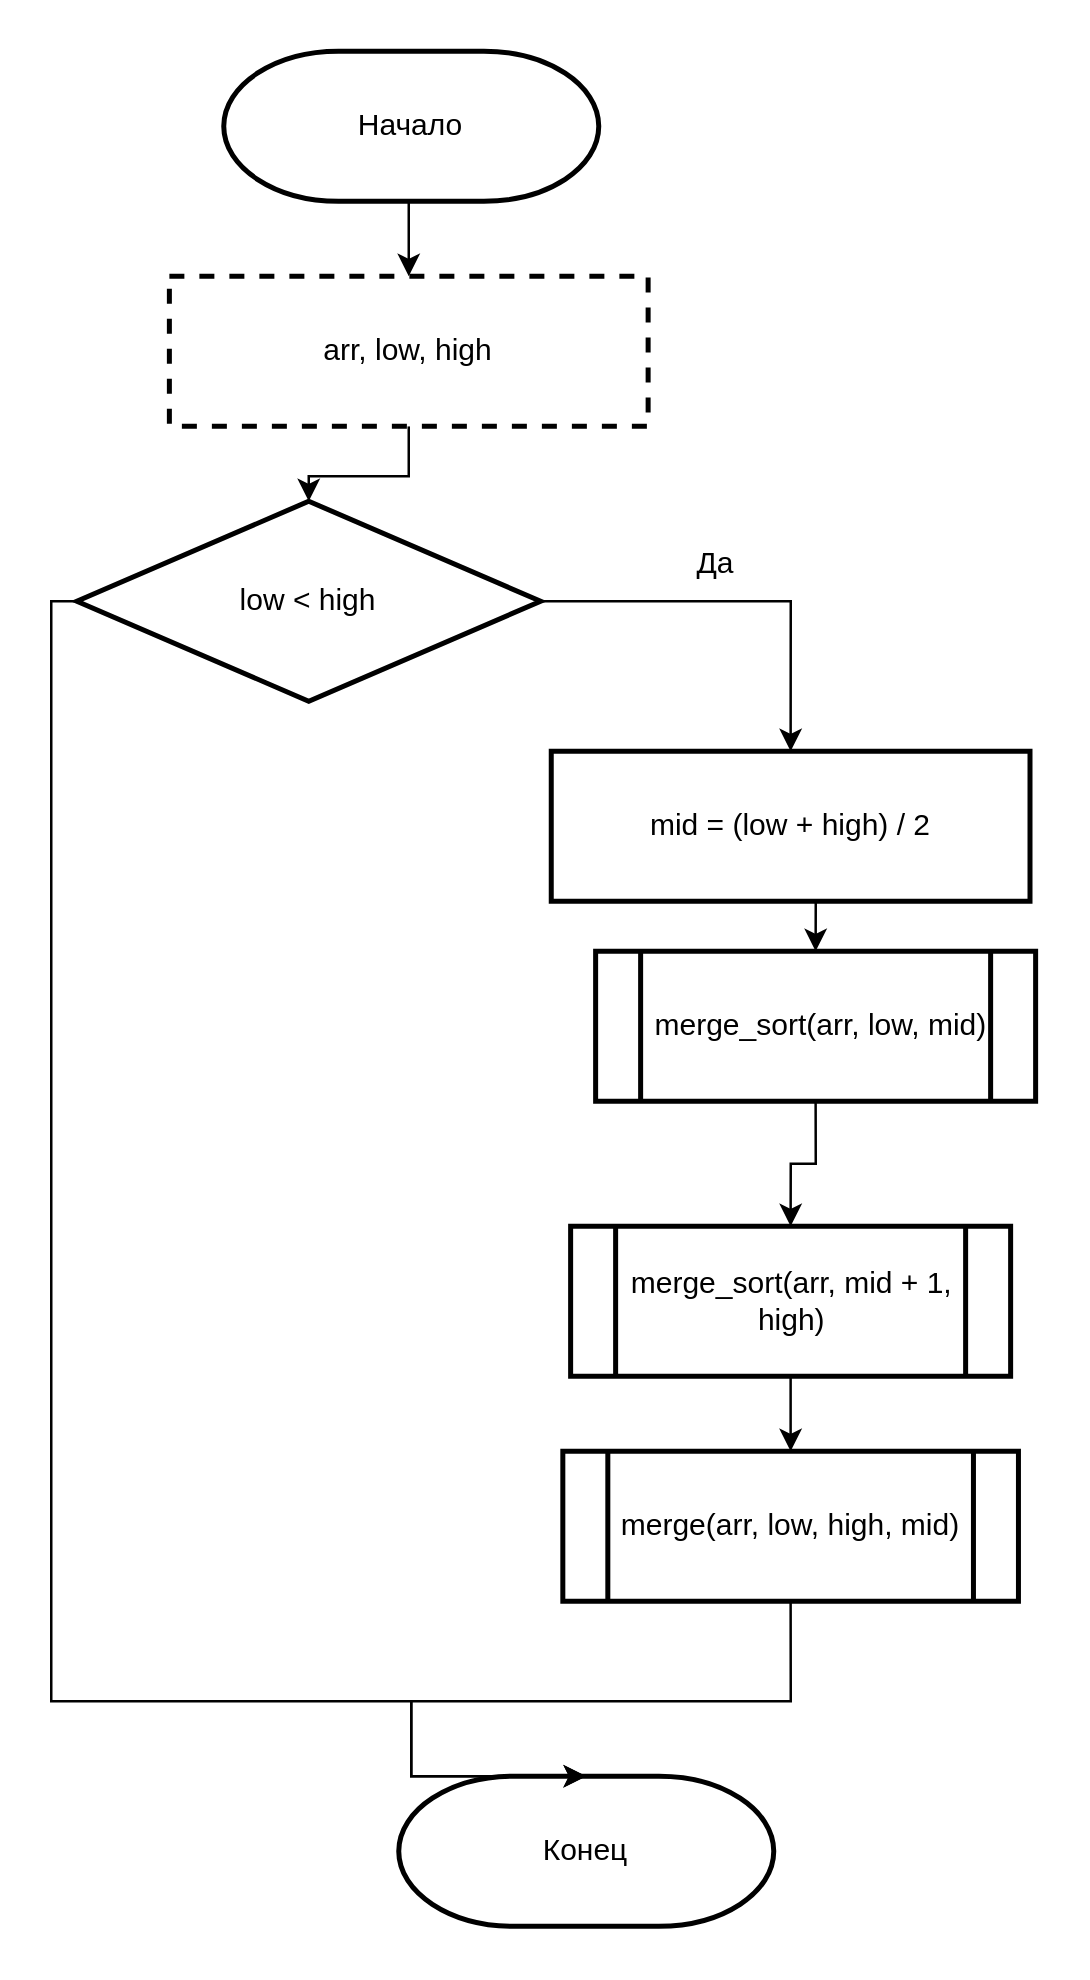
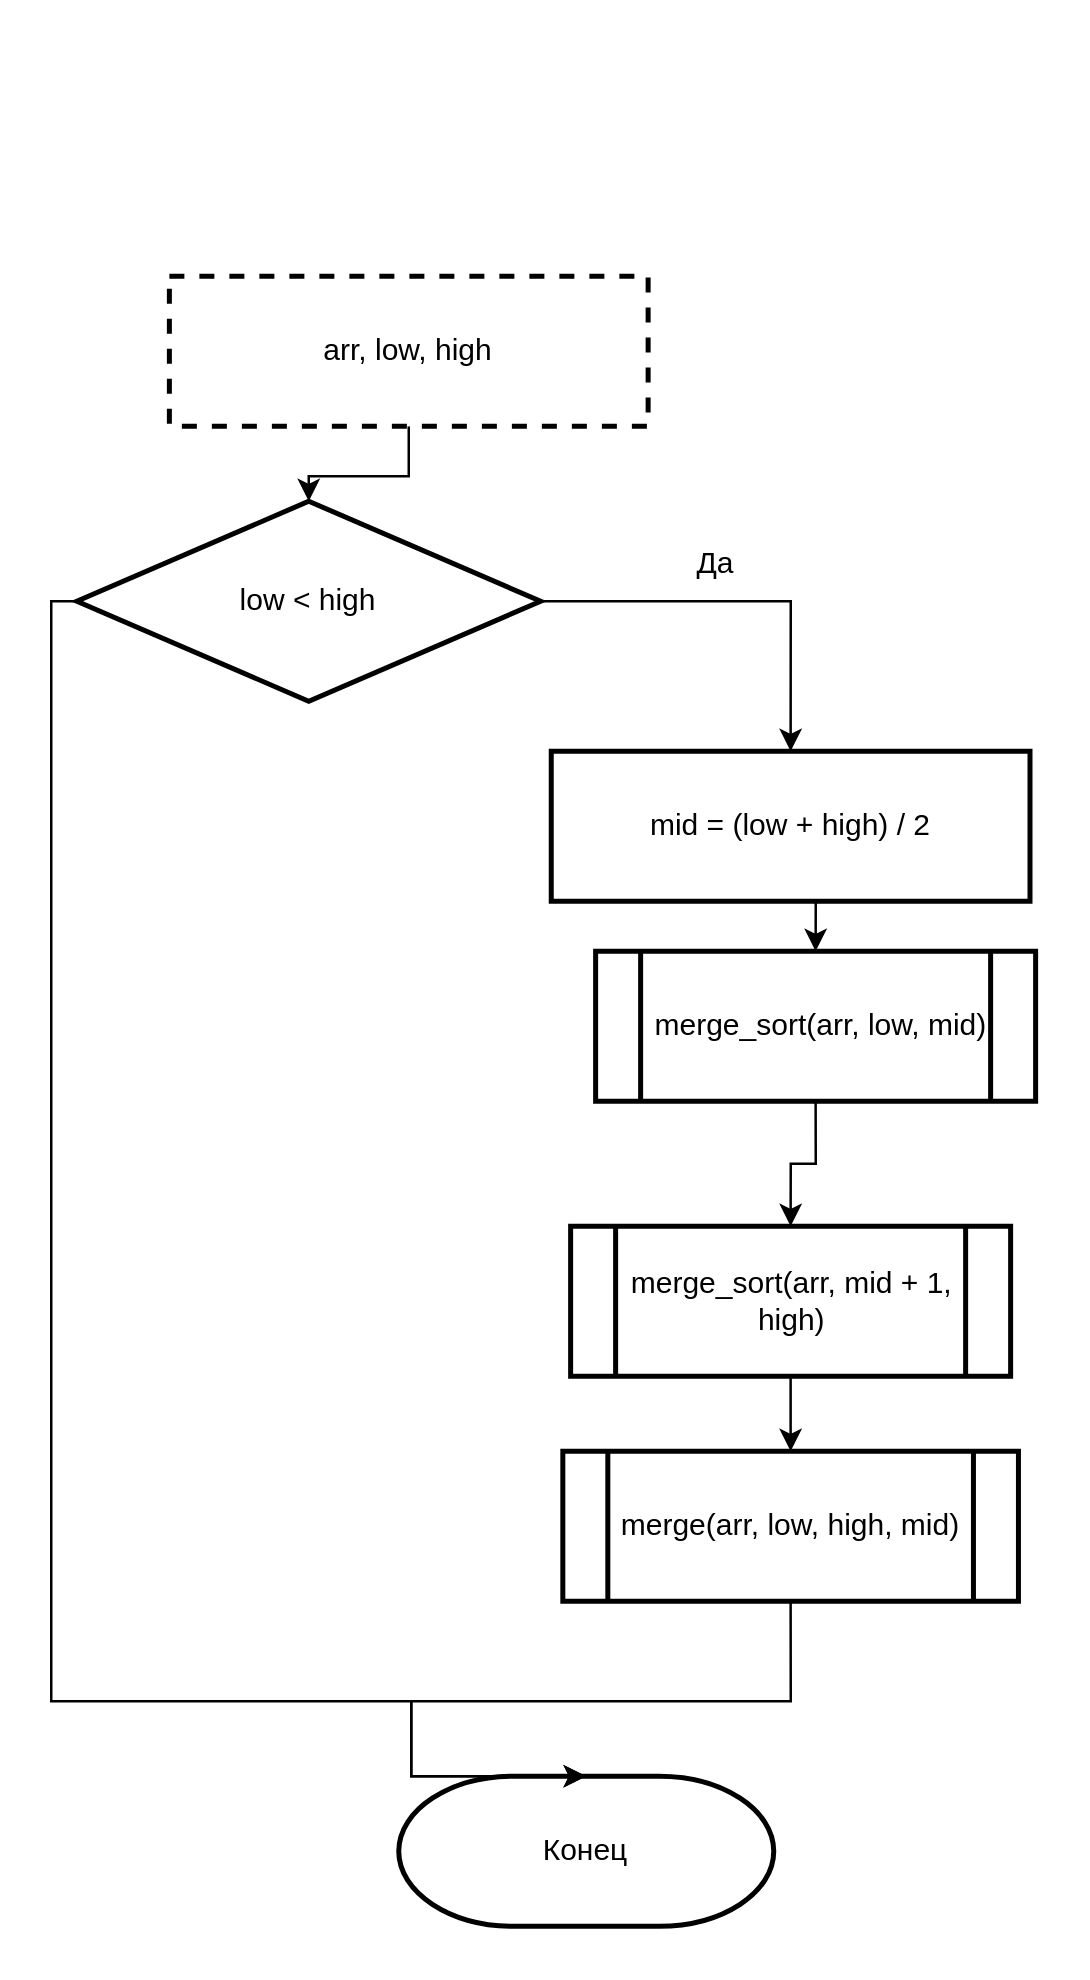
(411, 126) -> none
(409, 229) -> none
